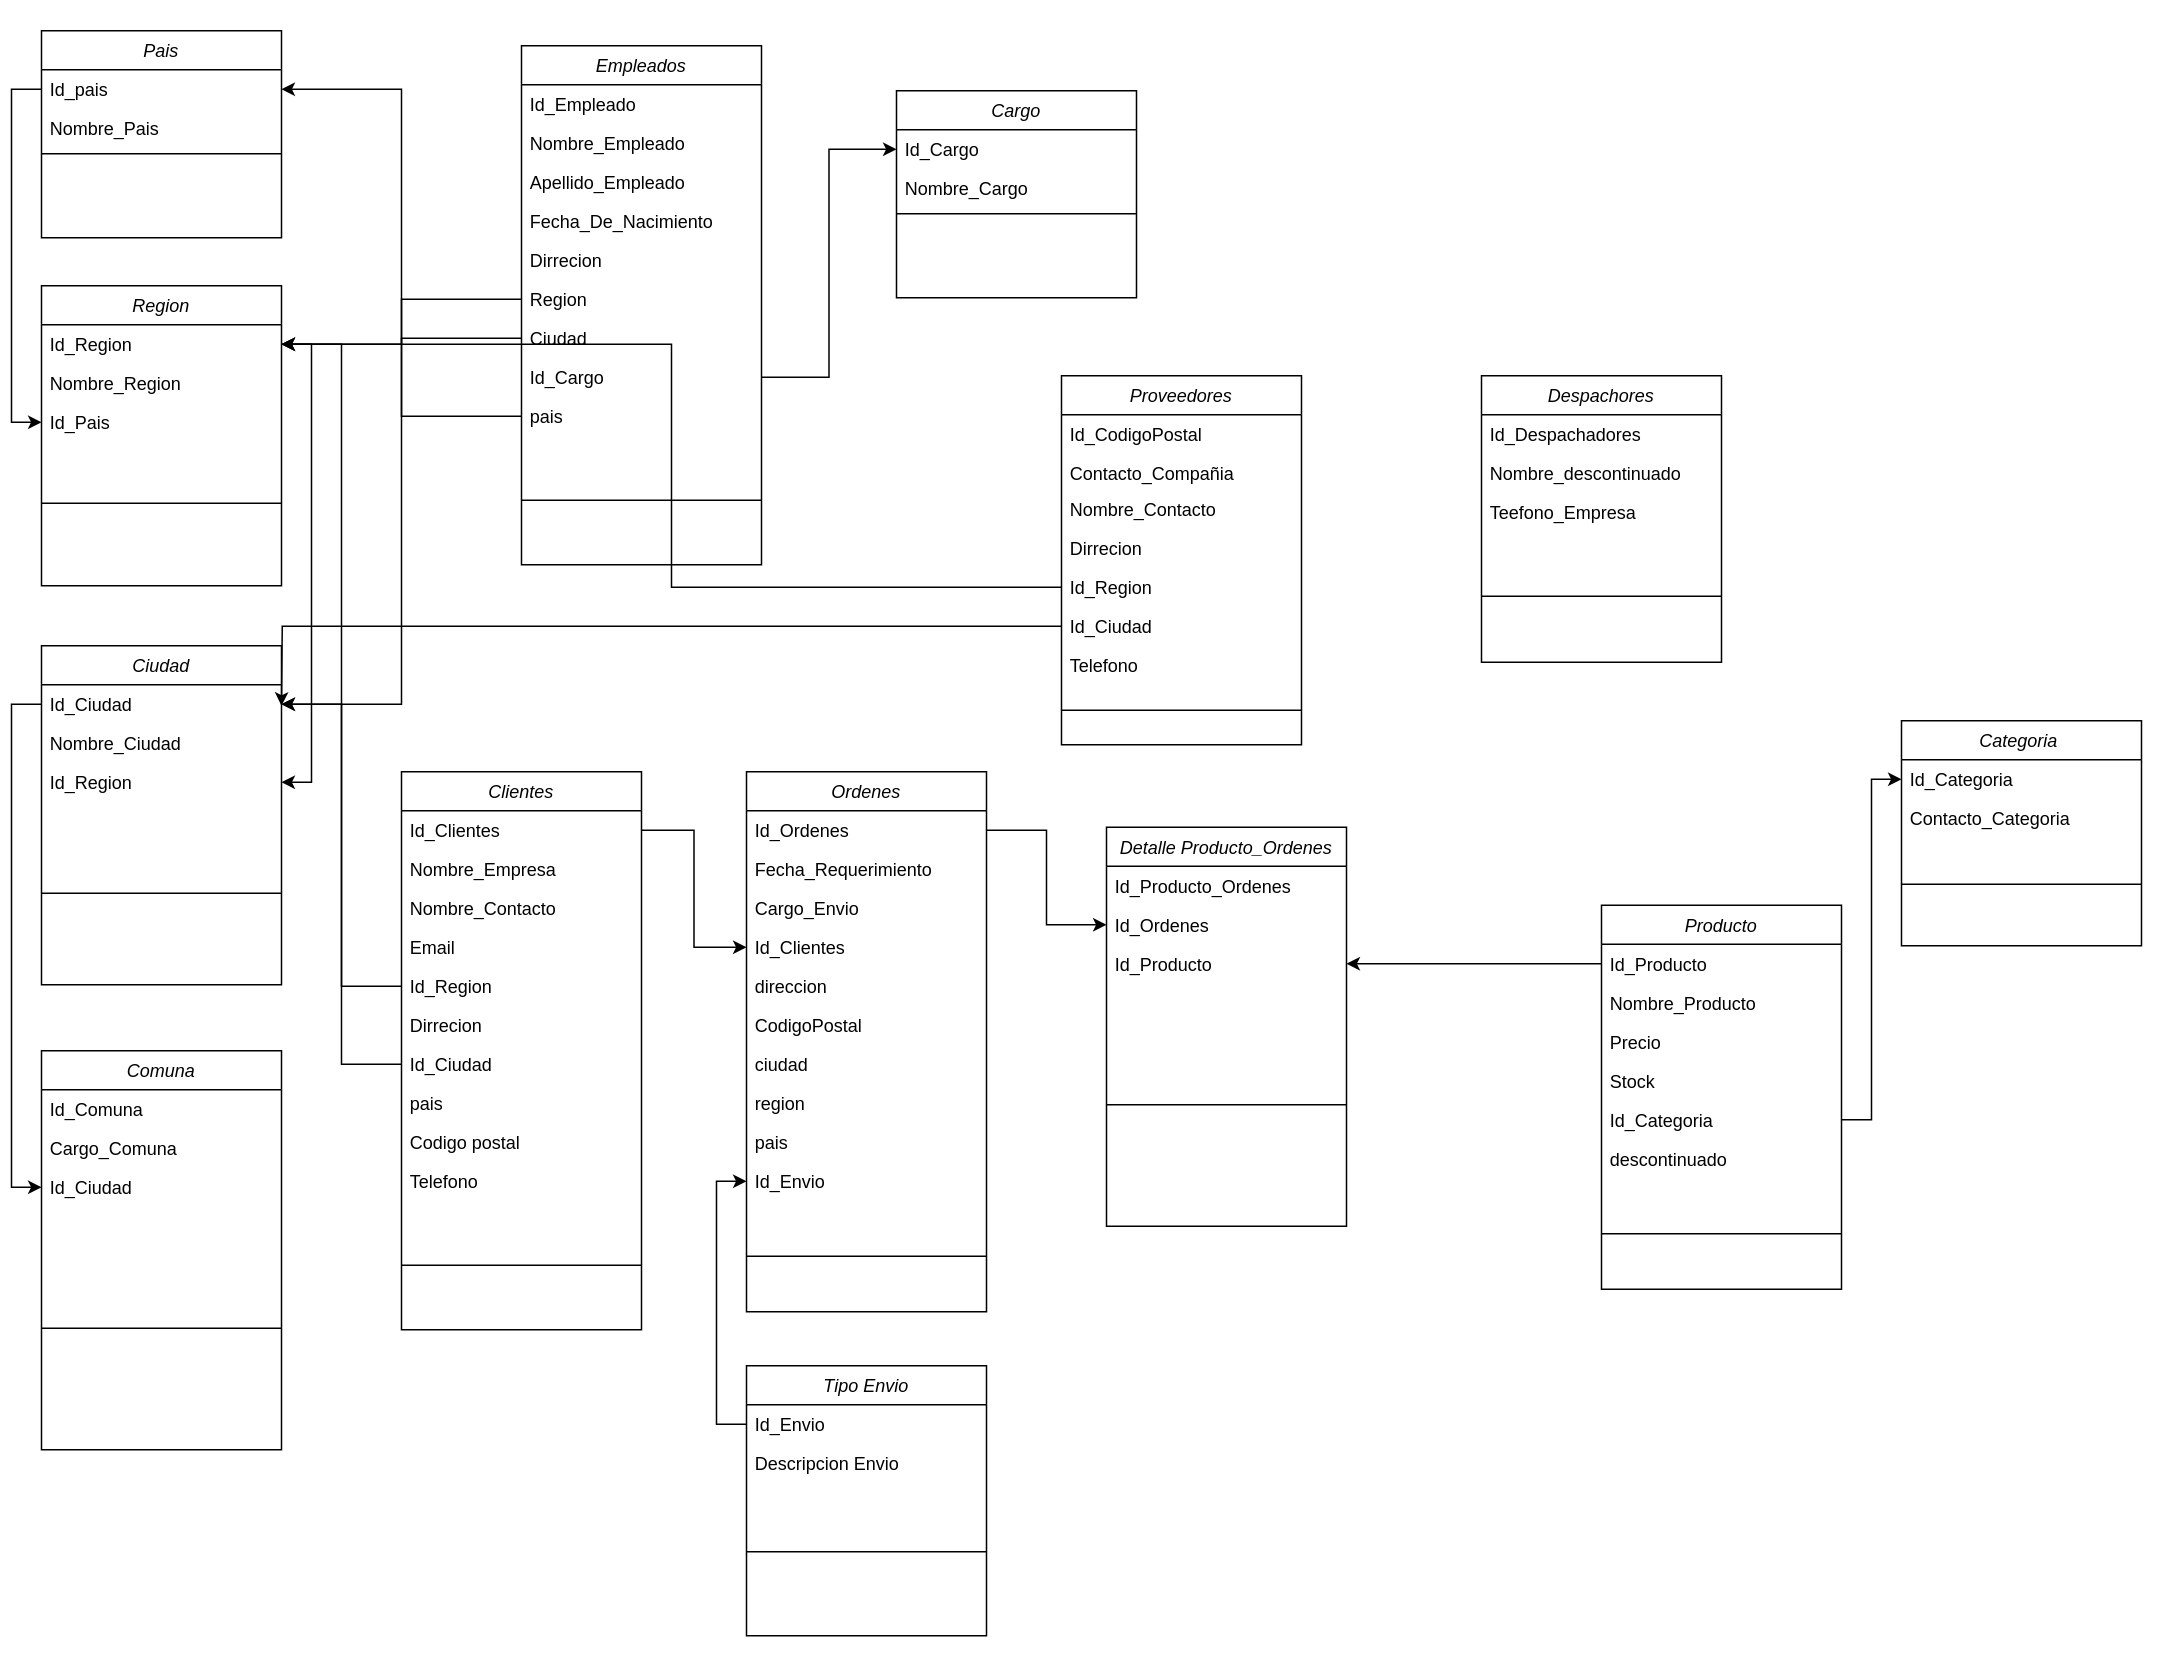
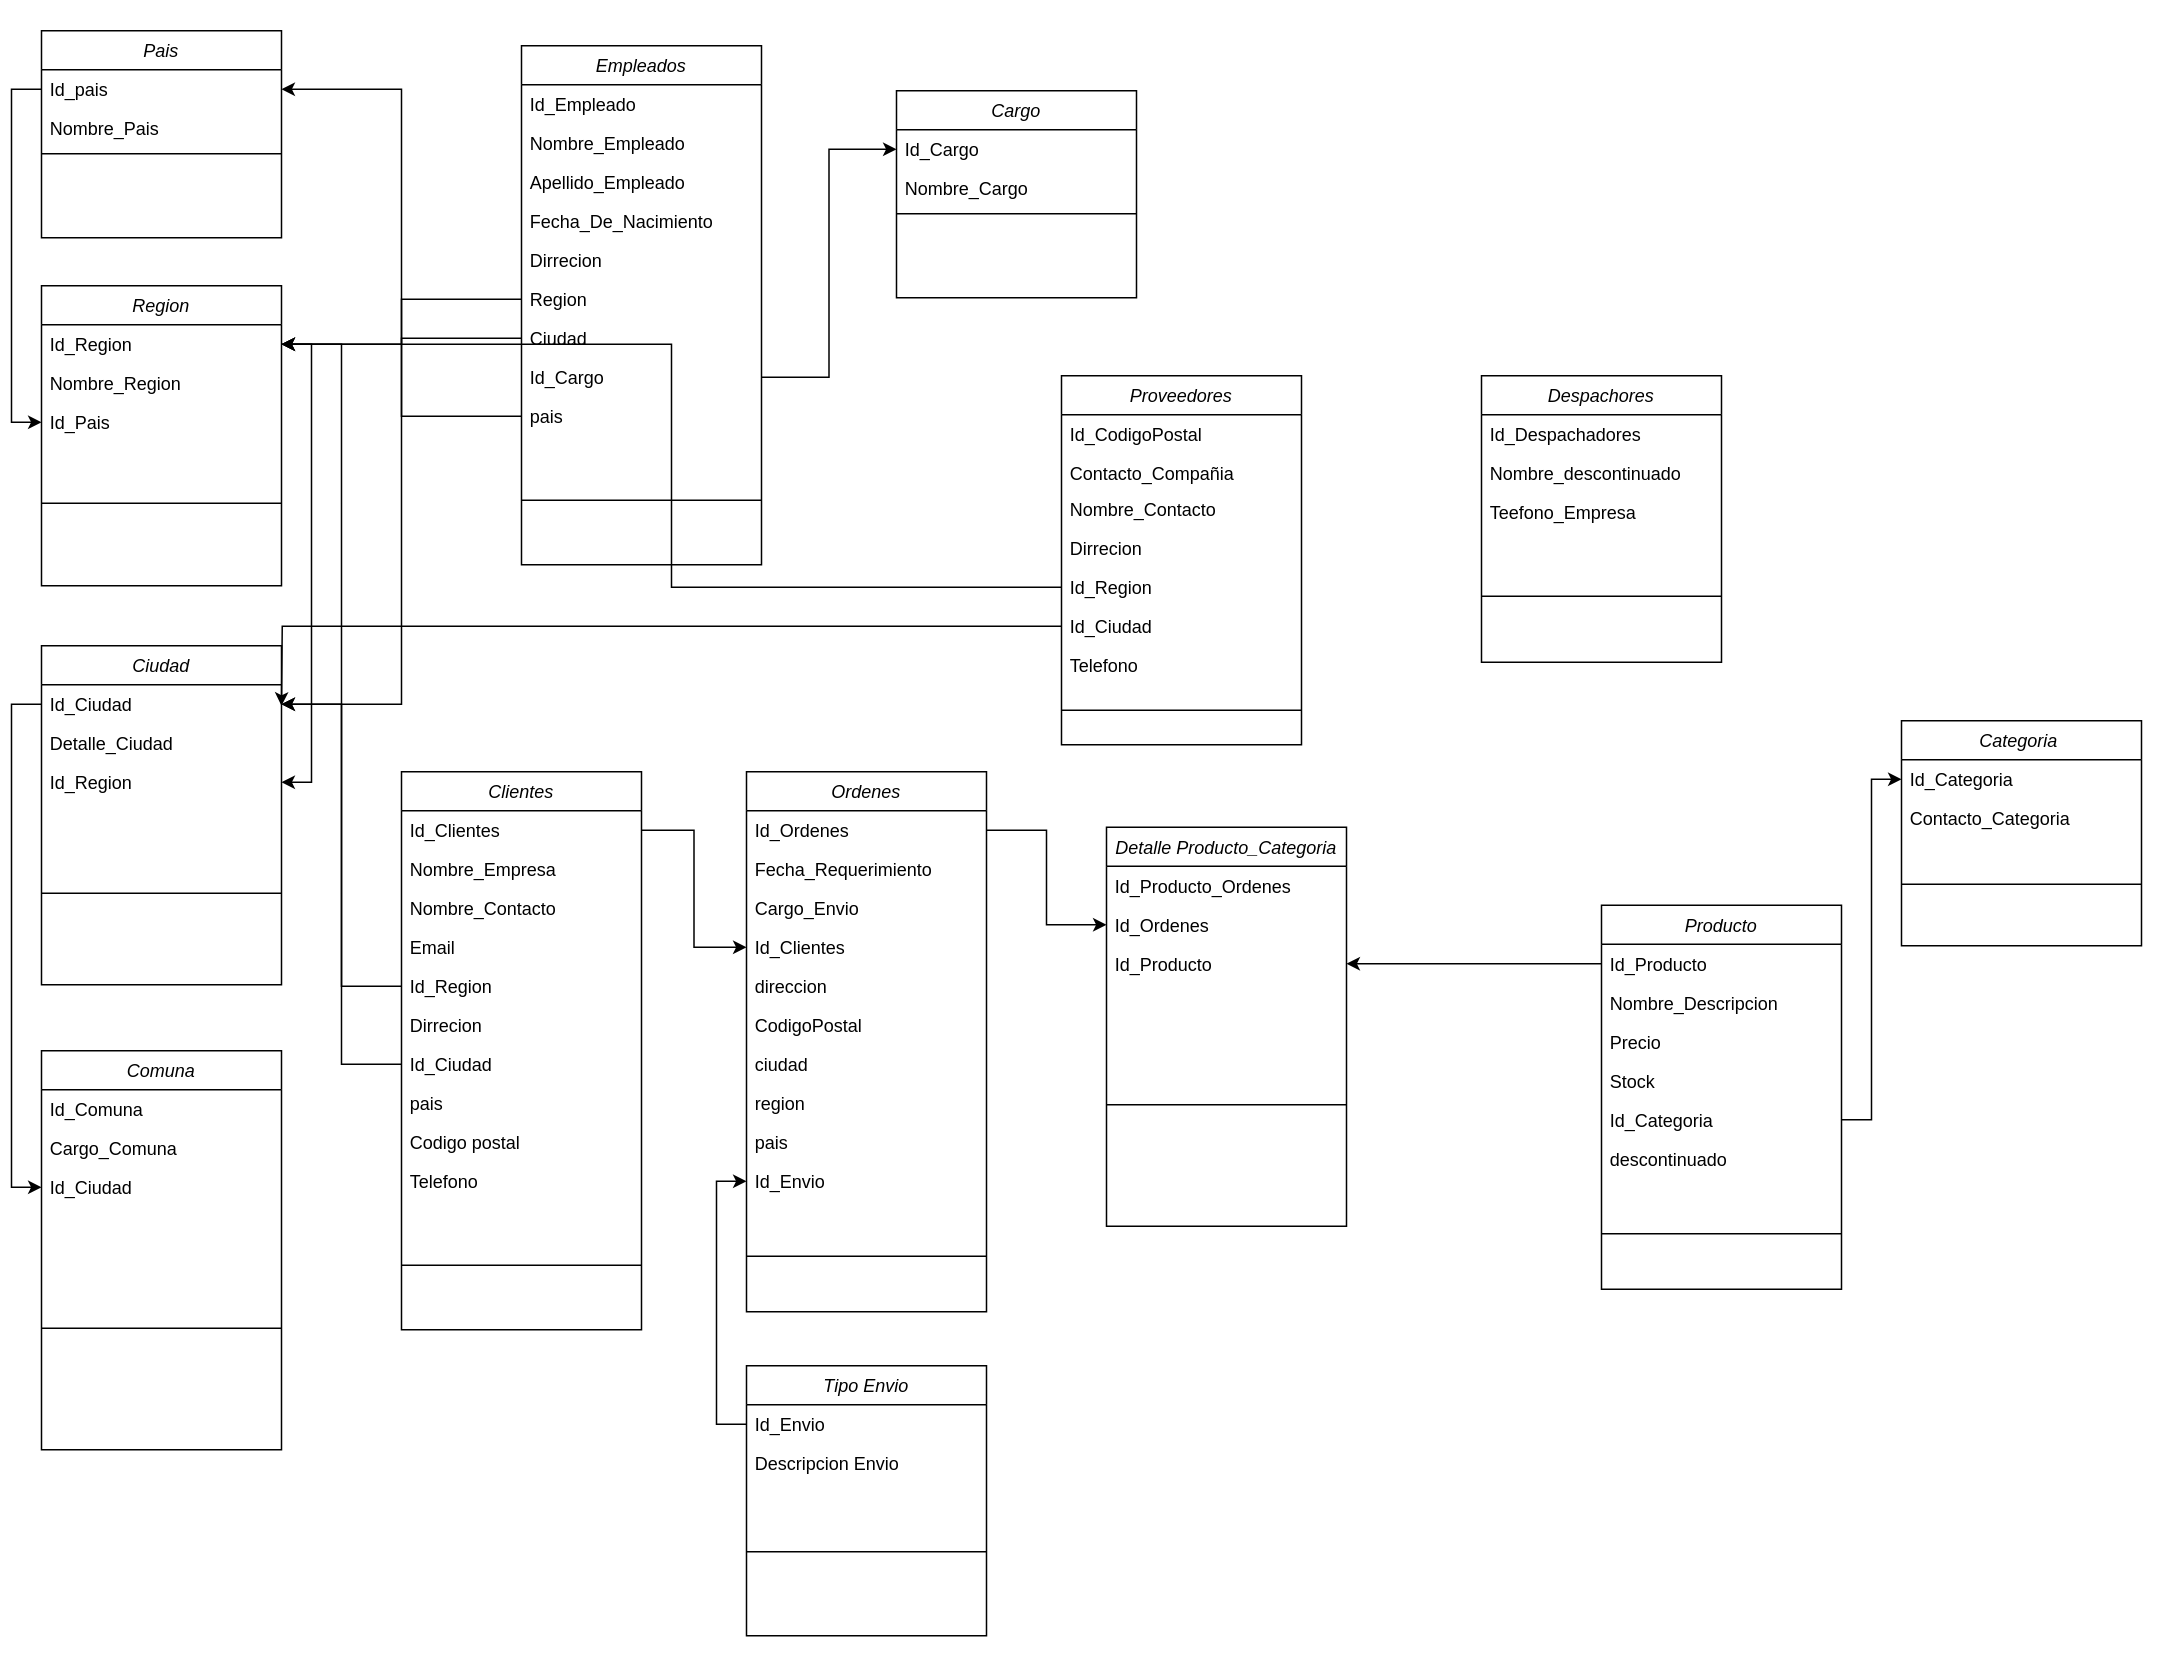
(113, 744) -> (113, 744)
(1226, 848) -> (1226, 848)
(1685, 1004) -> (1696, 1004)
